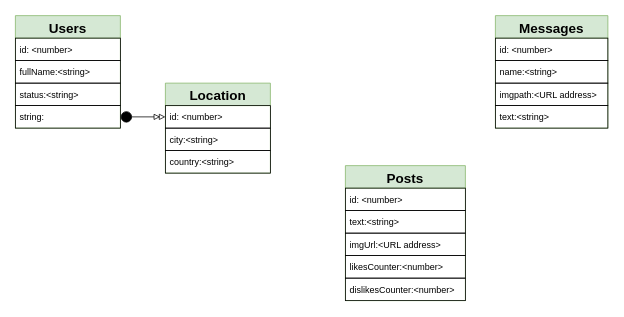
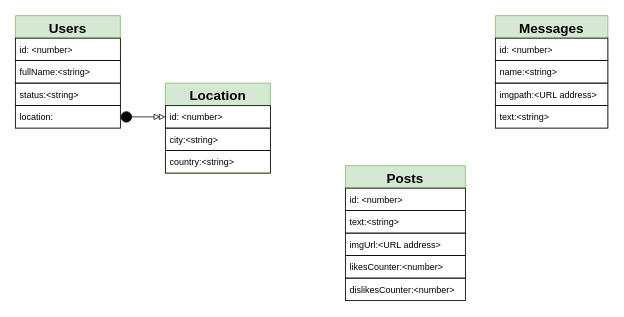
(35, 117) -> (39, 117)
